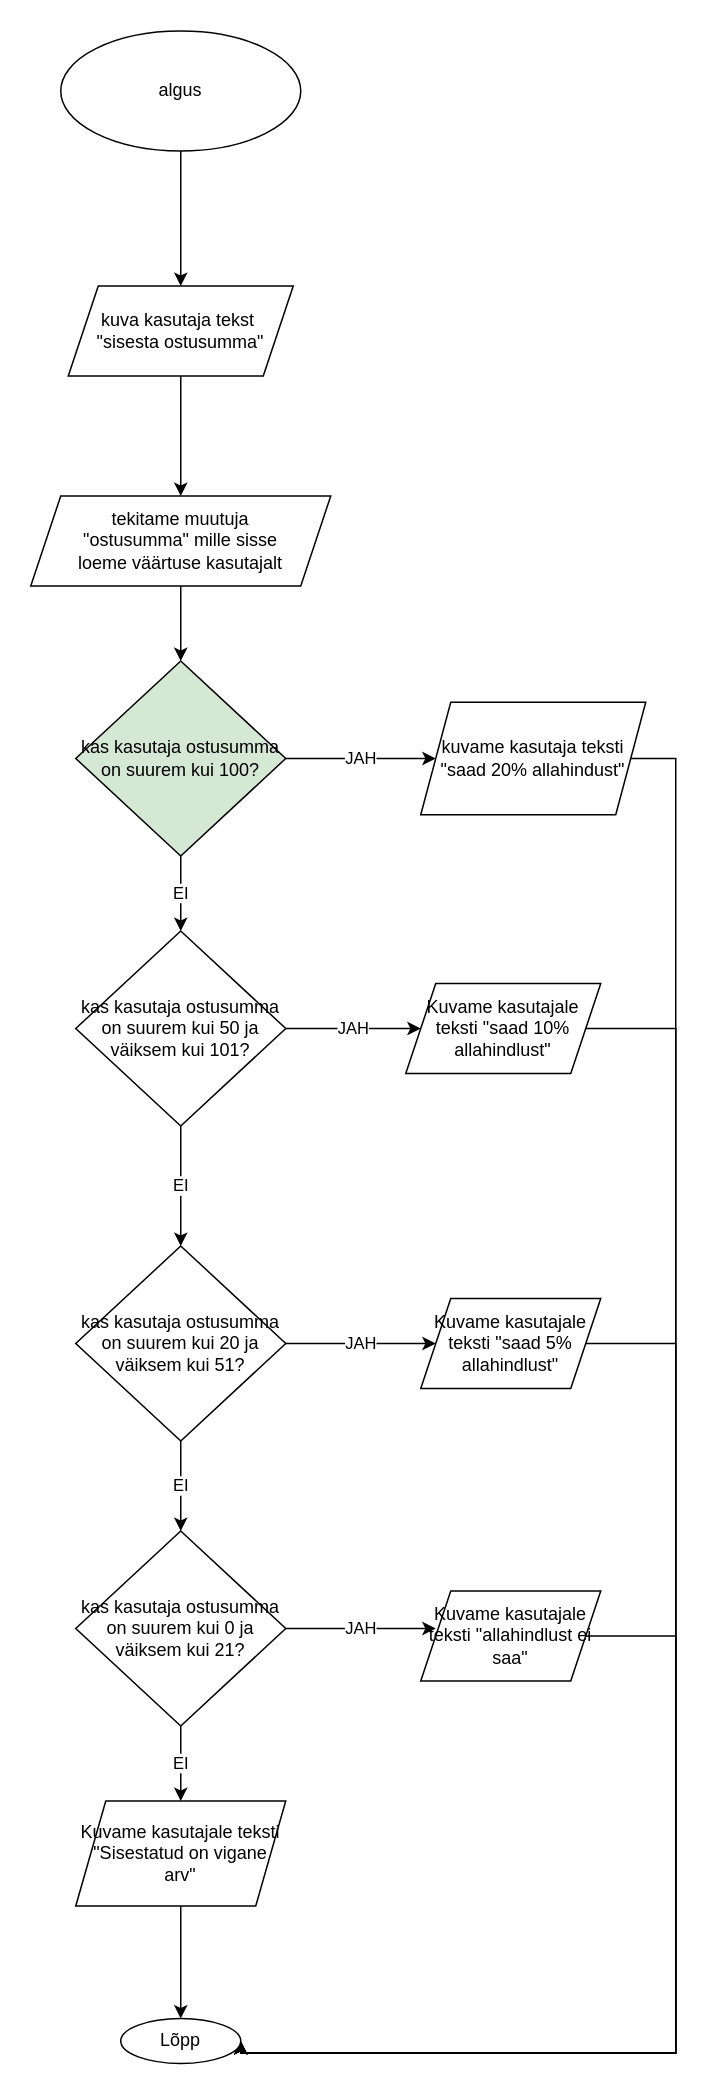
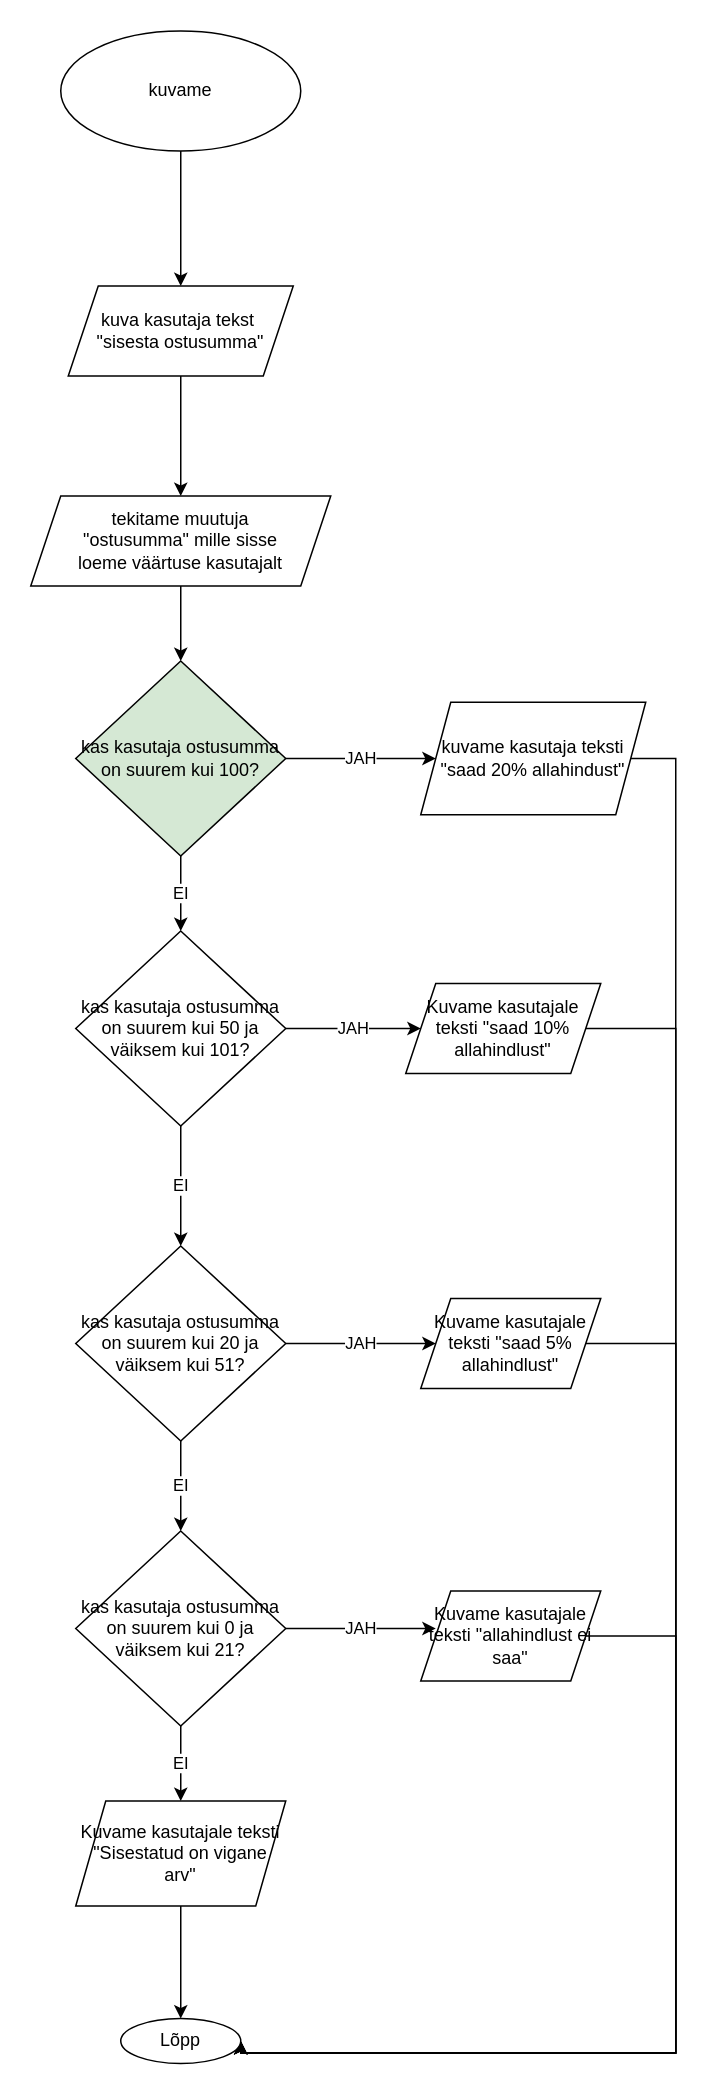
(181, 91) -> (181, 91)
